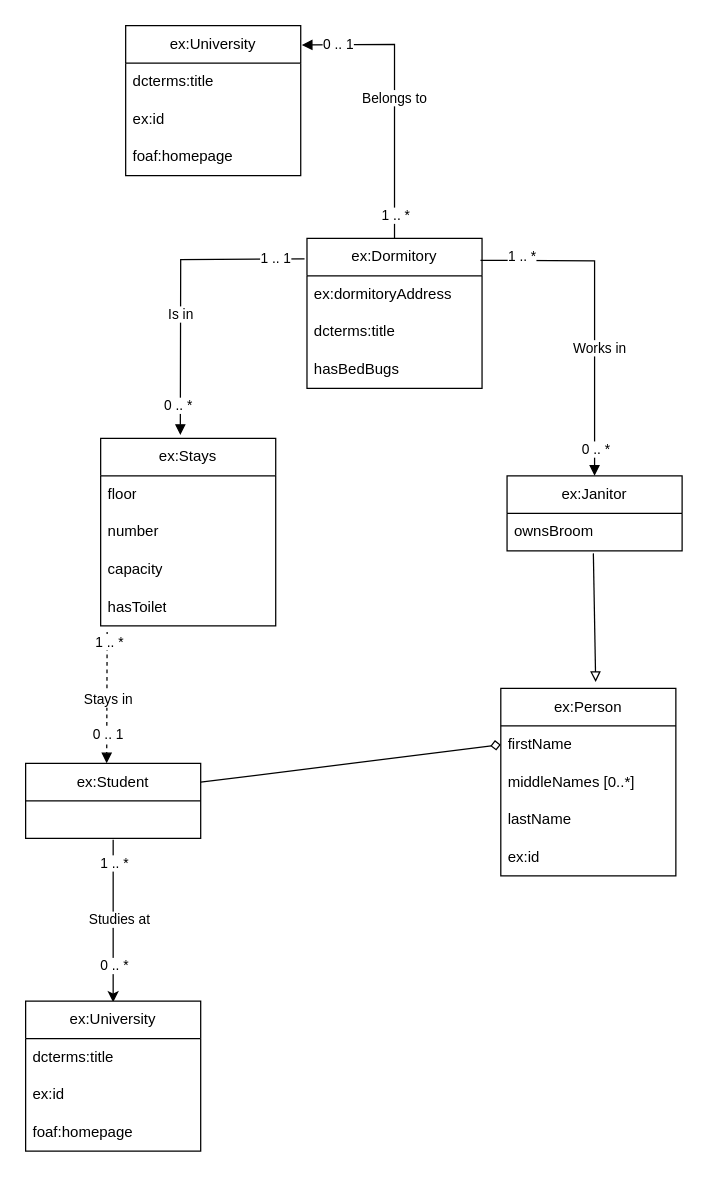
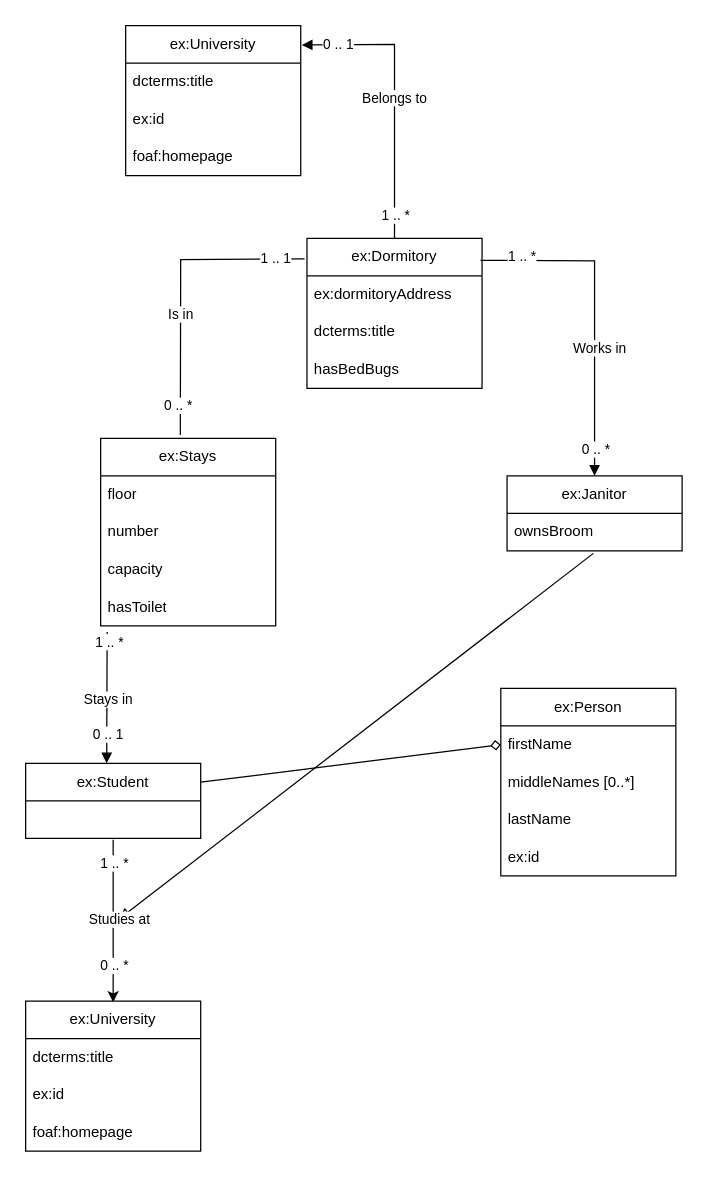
(180, 423) -> (180, 428)
(594, 612) -> (360, 733)
(107, 670) -> (107, 670)
